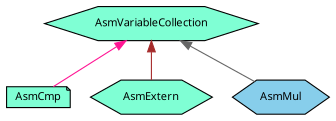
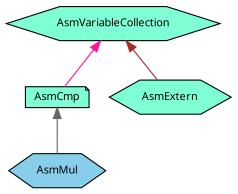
(222, 64) -> (57, 136)
